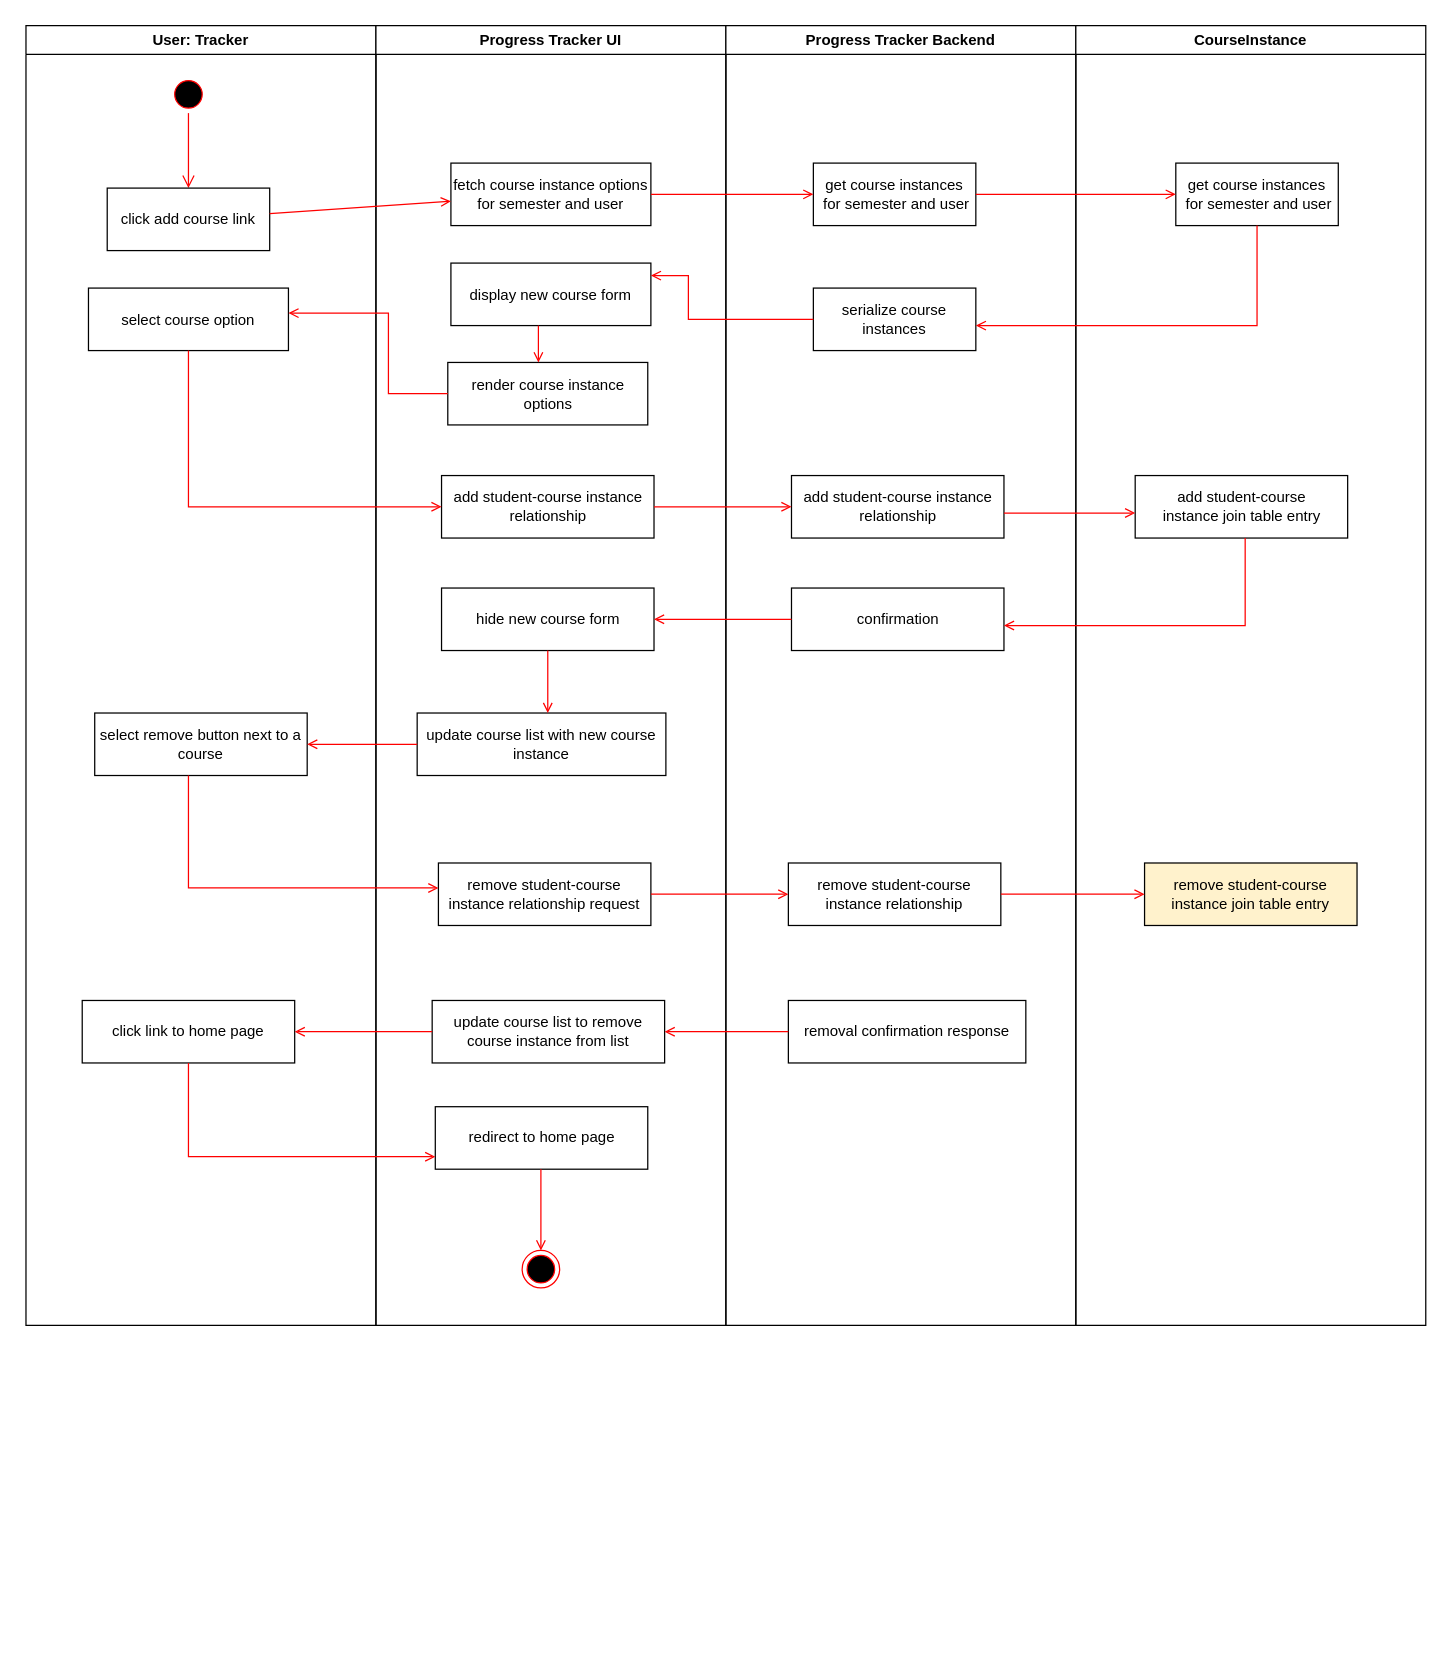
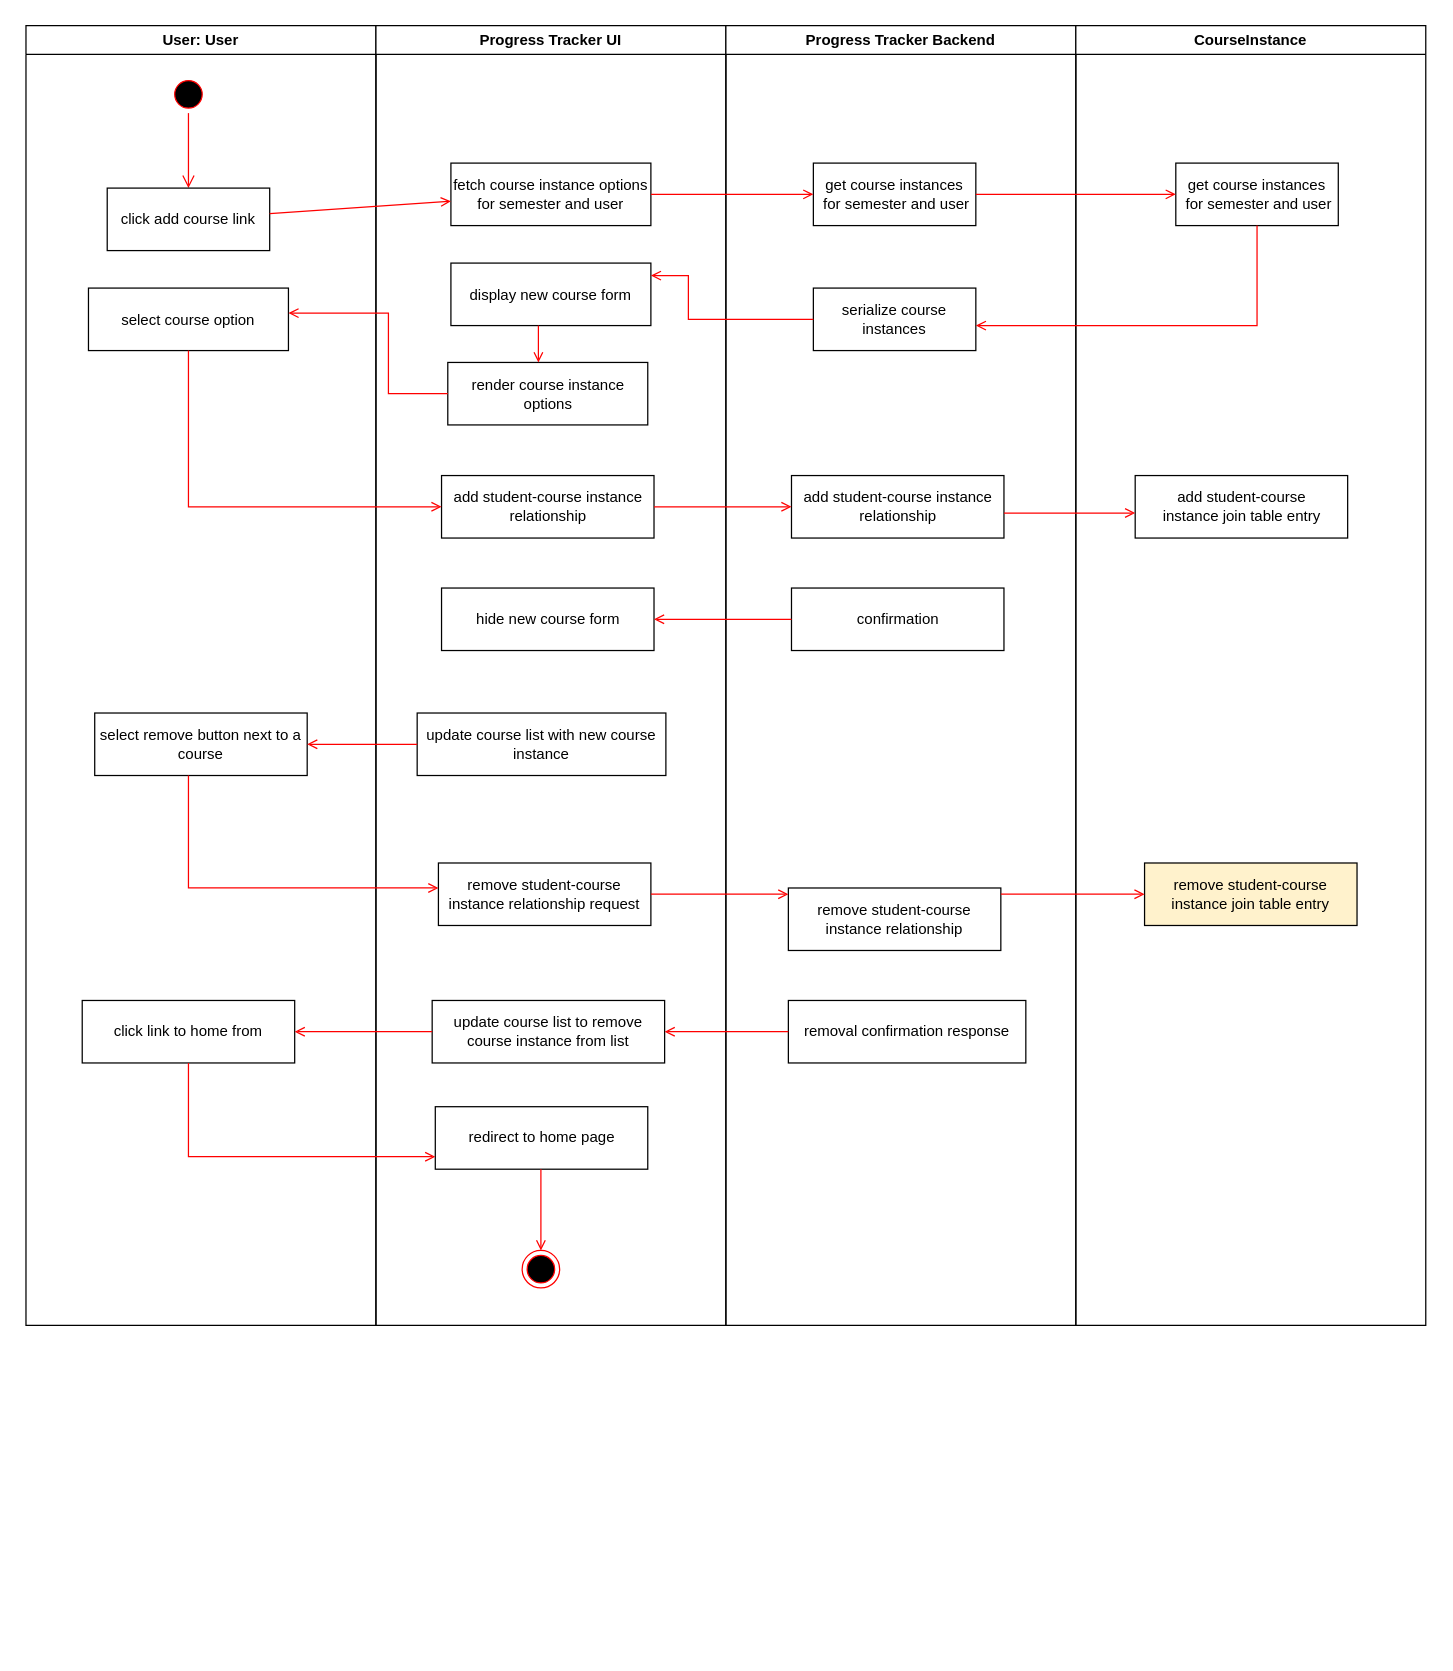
(201, 41) -> (201, 41)
(1170, 626) -> none
(548, 680) -> none
(894, 894) -> (894, 919)
(188, 1032) -> (188, 1032)
